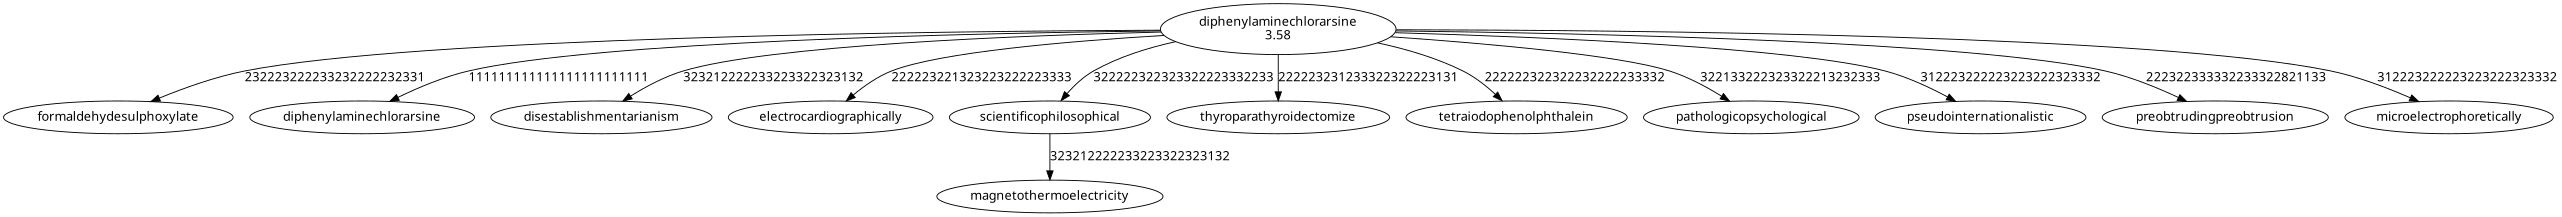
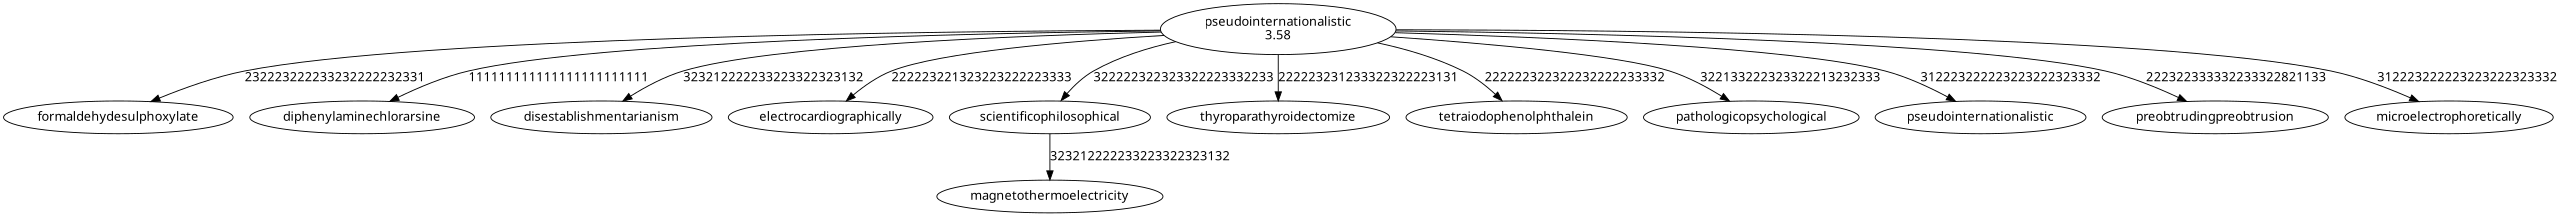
(1278, 29) -> (1278, 29)
